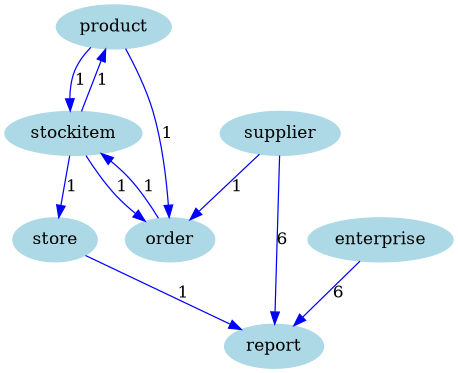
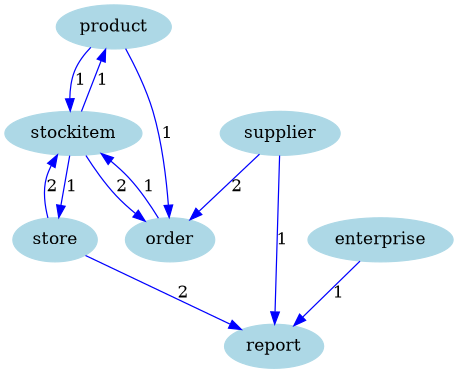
(122, 187) -> (122, 187)
(237, 187) -> (237, 187)
none -> (45, 191)
(283, 240) -> (283, 240)
(184, 293) -> (184, 293)
(339, 293) -> (339, 293)
